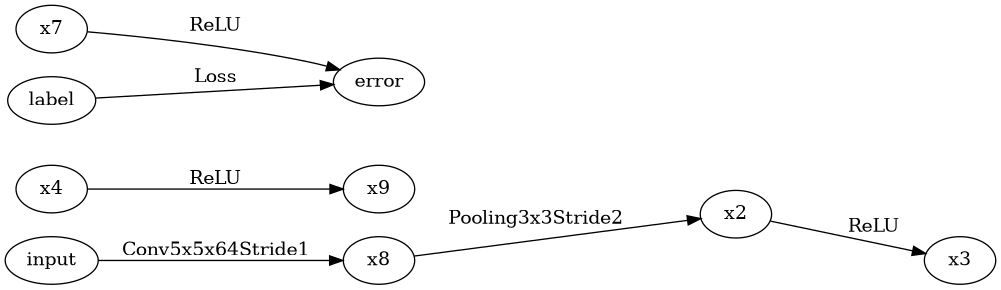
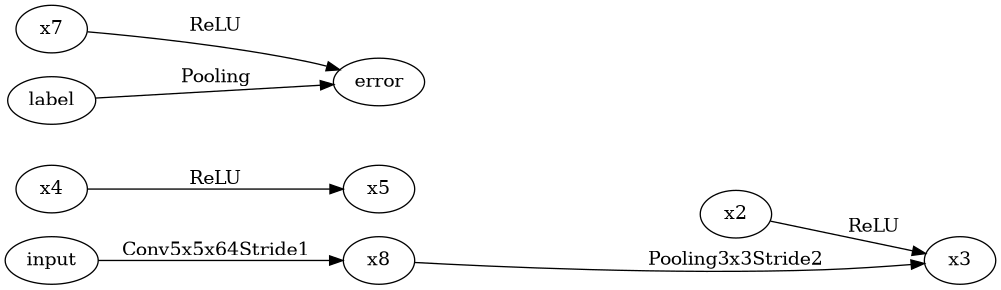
(216, 77) -> (216, 77)
(379, 189) -> (379, 189)
(551, 238) -> (663, 271)
